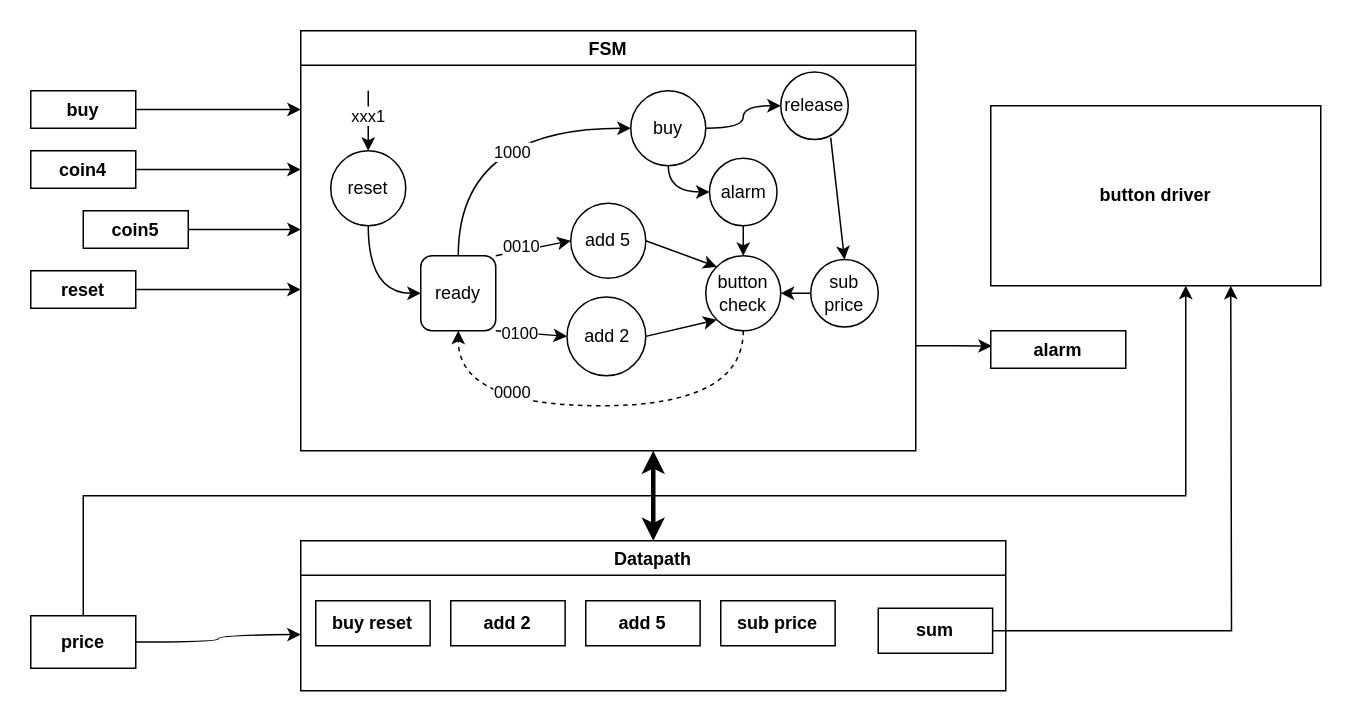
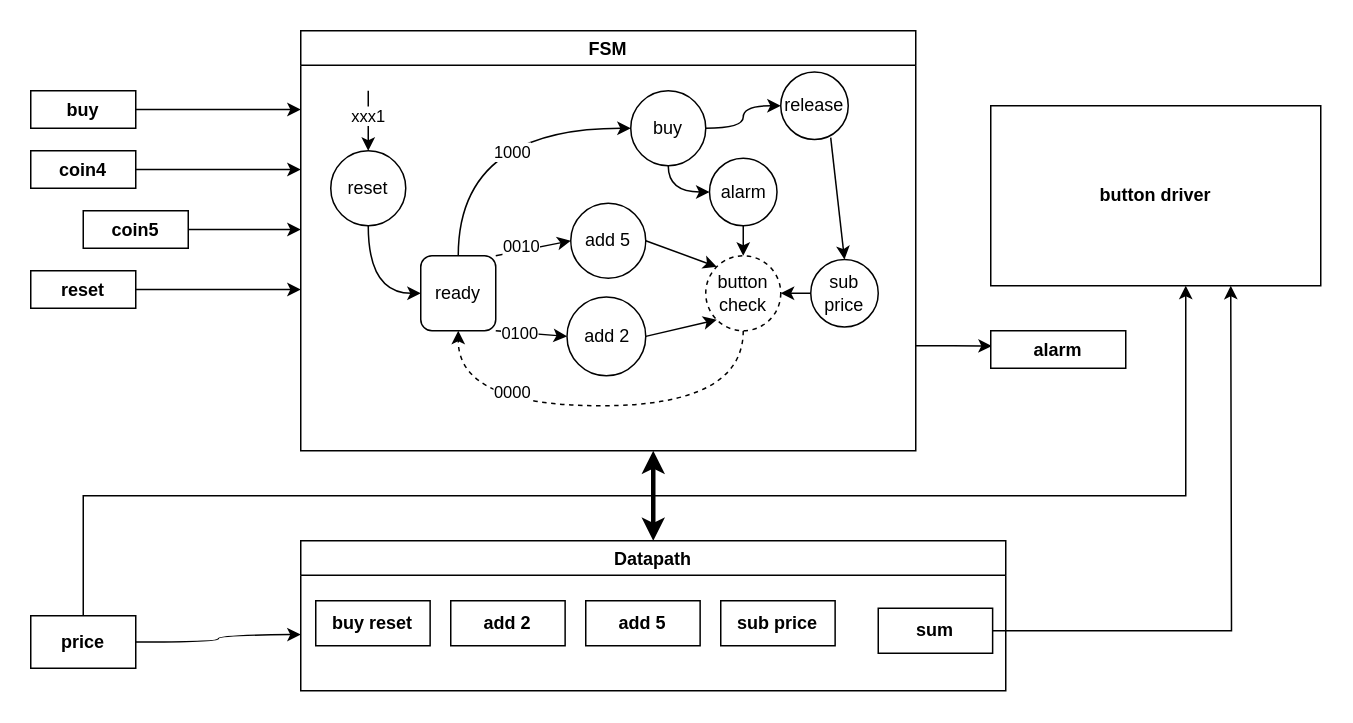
(743, 293) -> (743, 293)
